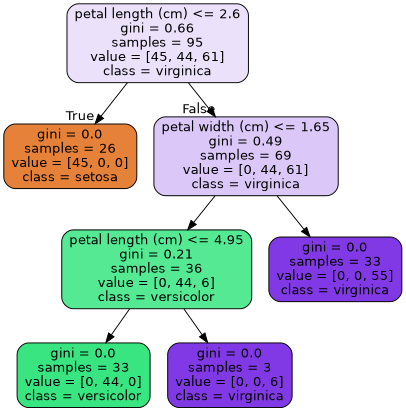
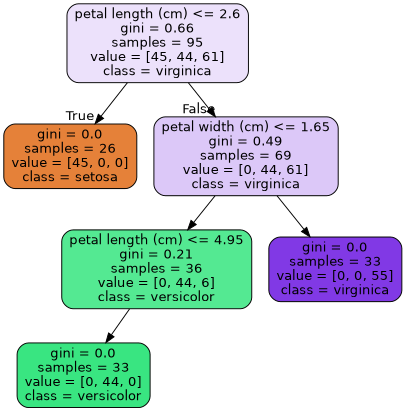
(230, 375) -> none
